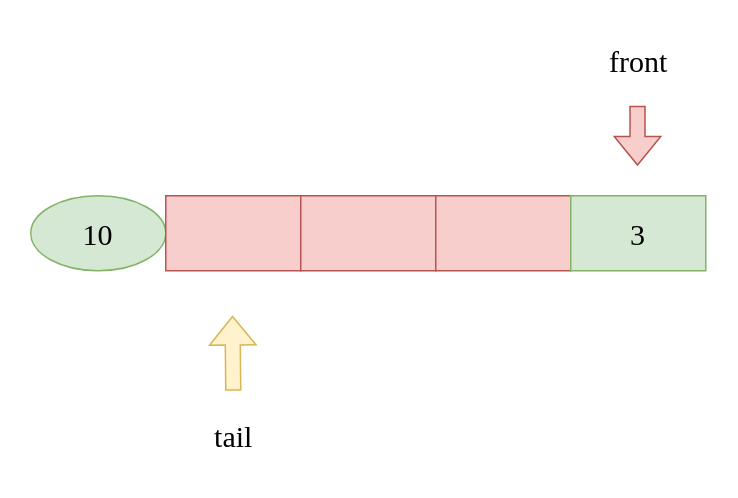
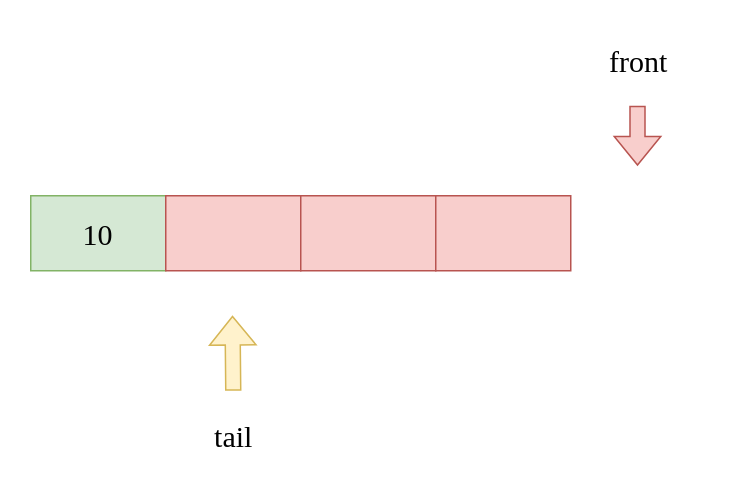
(98, 233) -> (98, 233)
(638, 233) -> none
